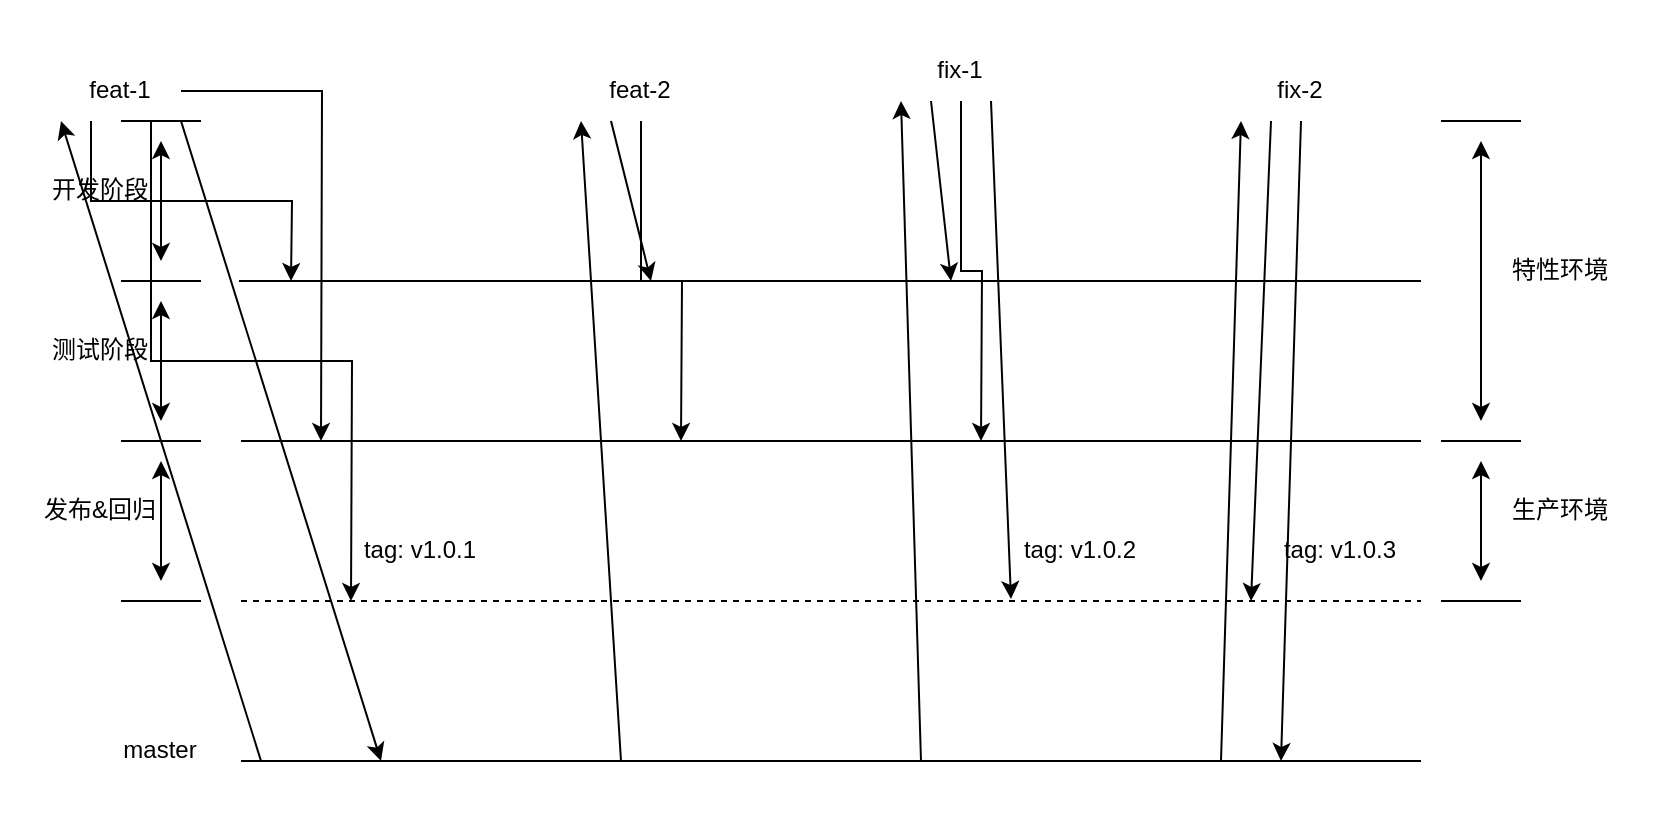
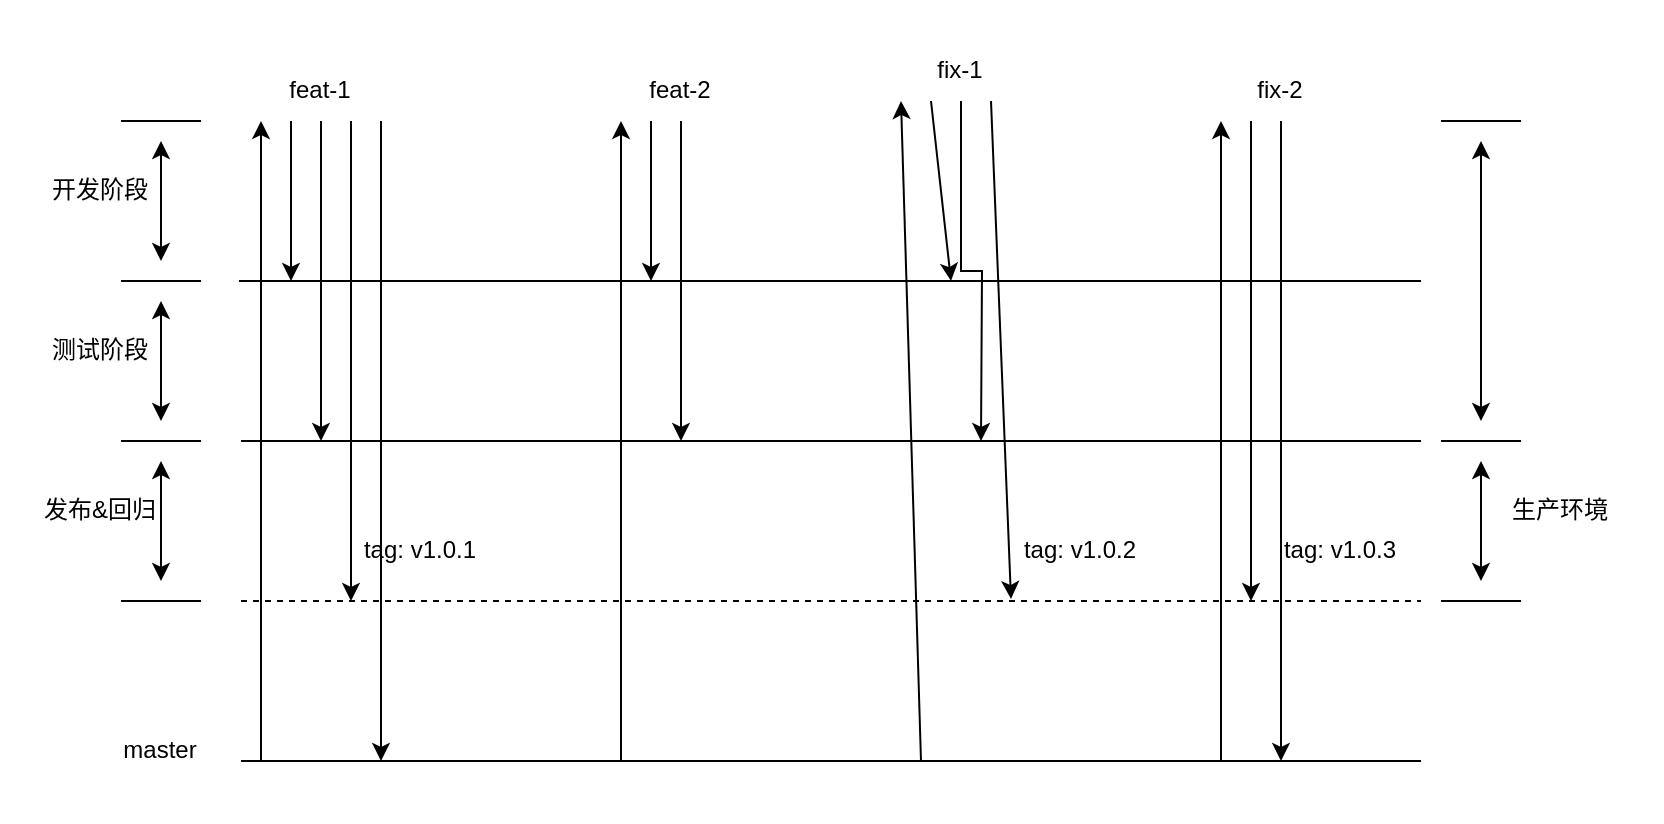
(121, 91) -> (321, 91)
(641, 91) -> (681, 91)
(1301, 91) -> (1281, 91)
(1561, 271) -> none
